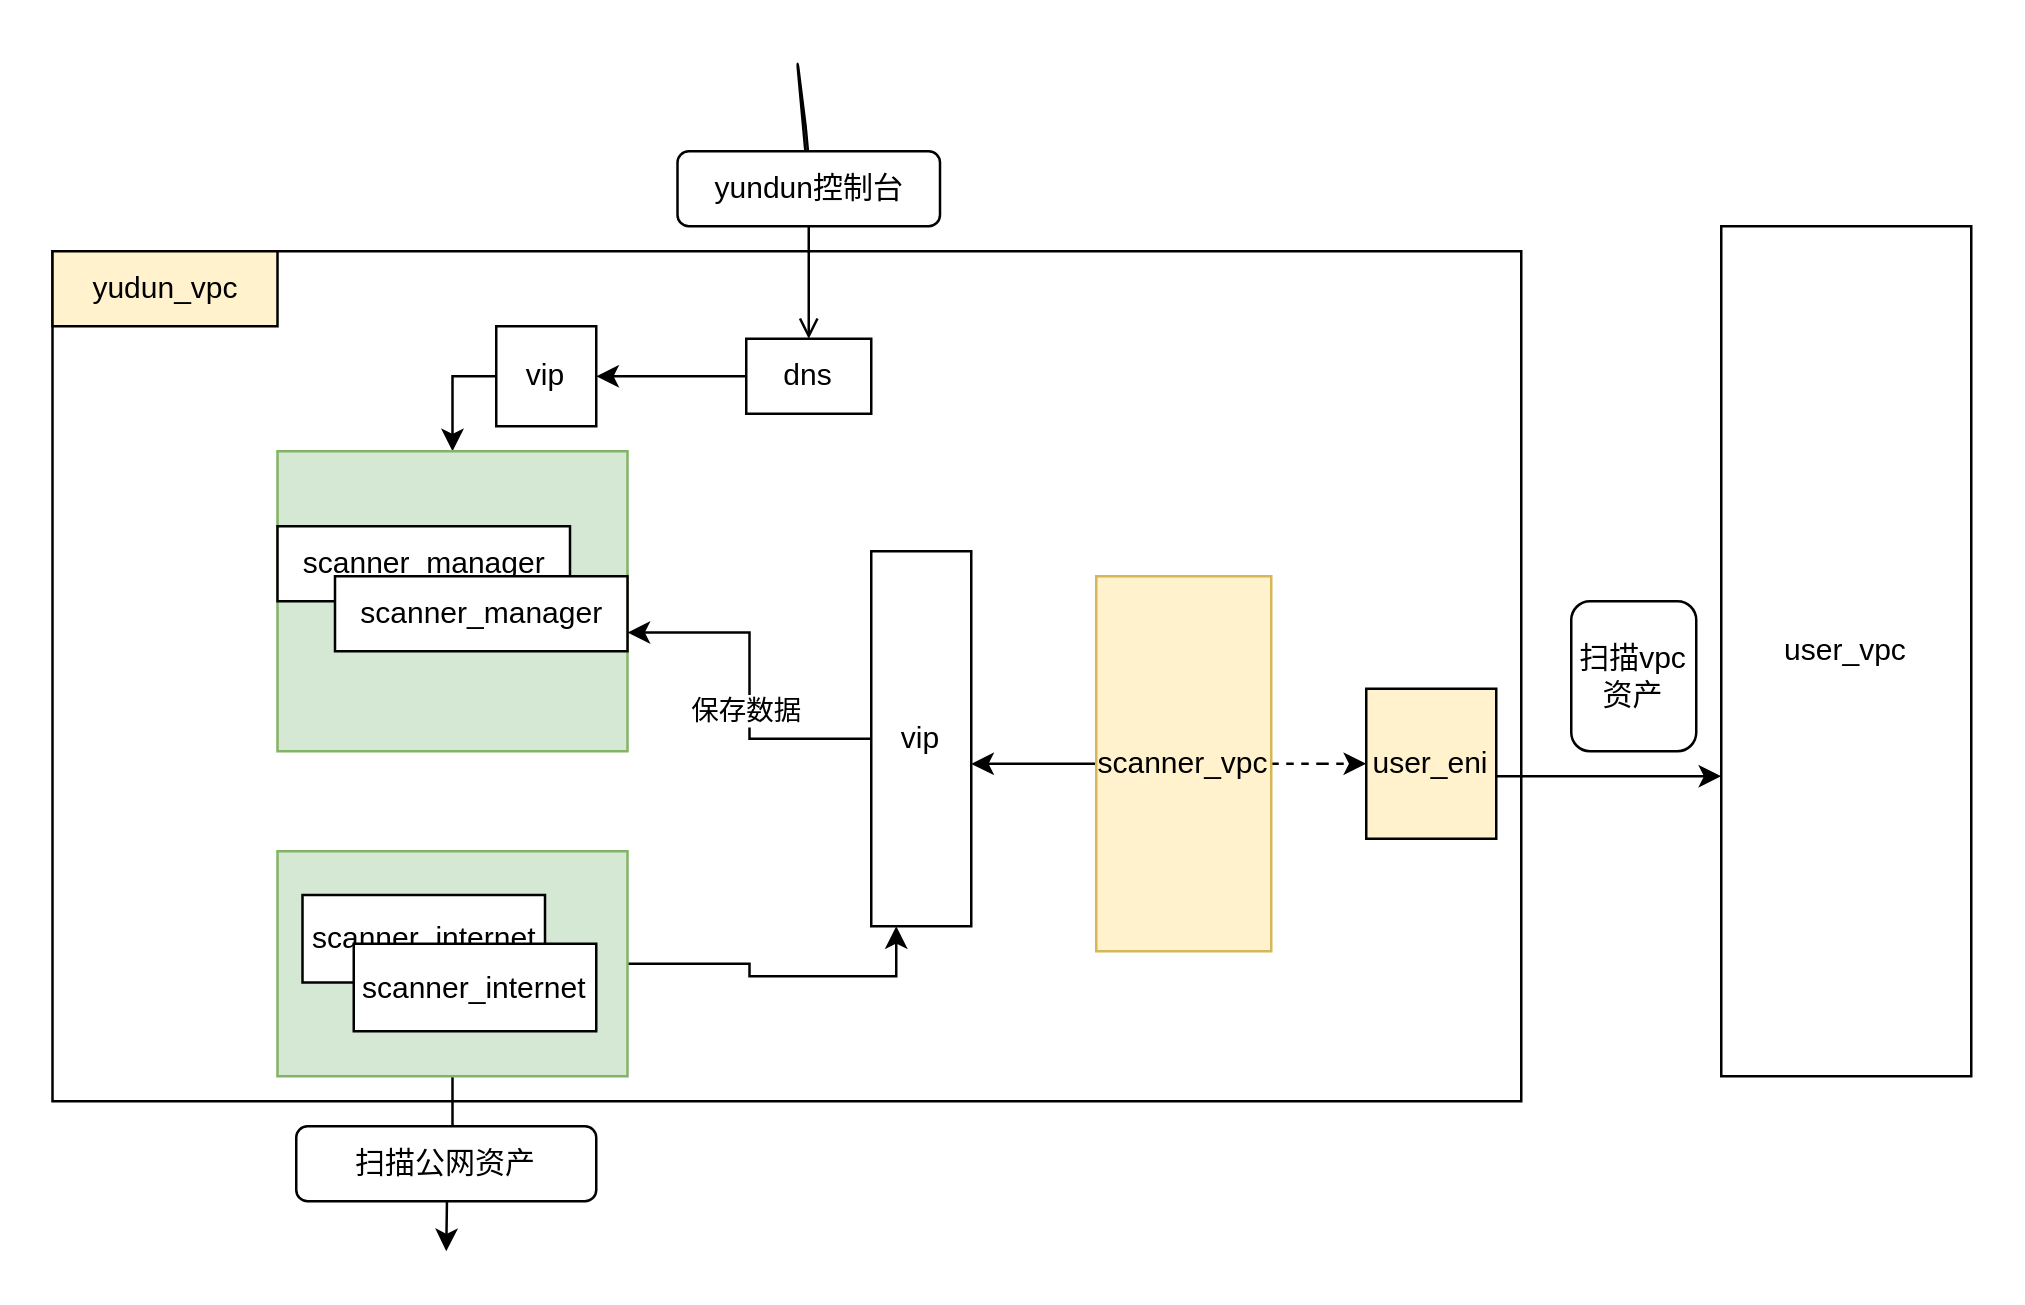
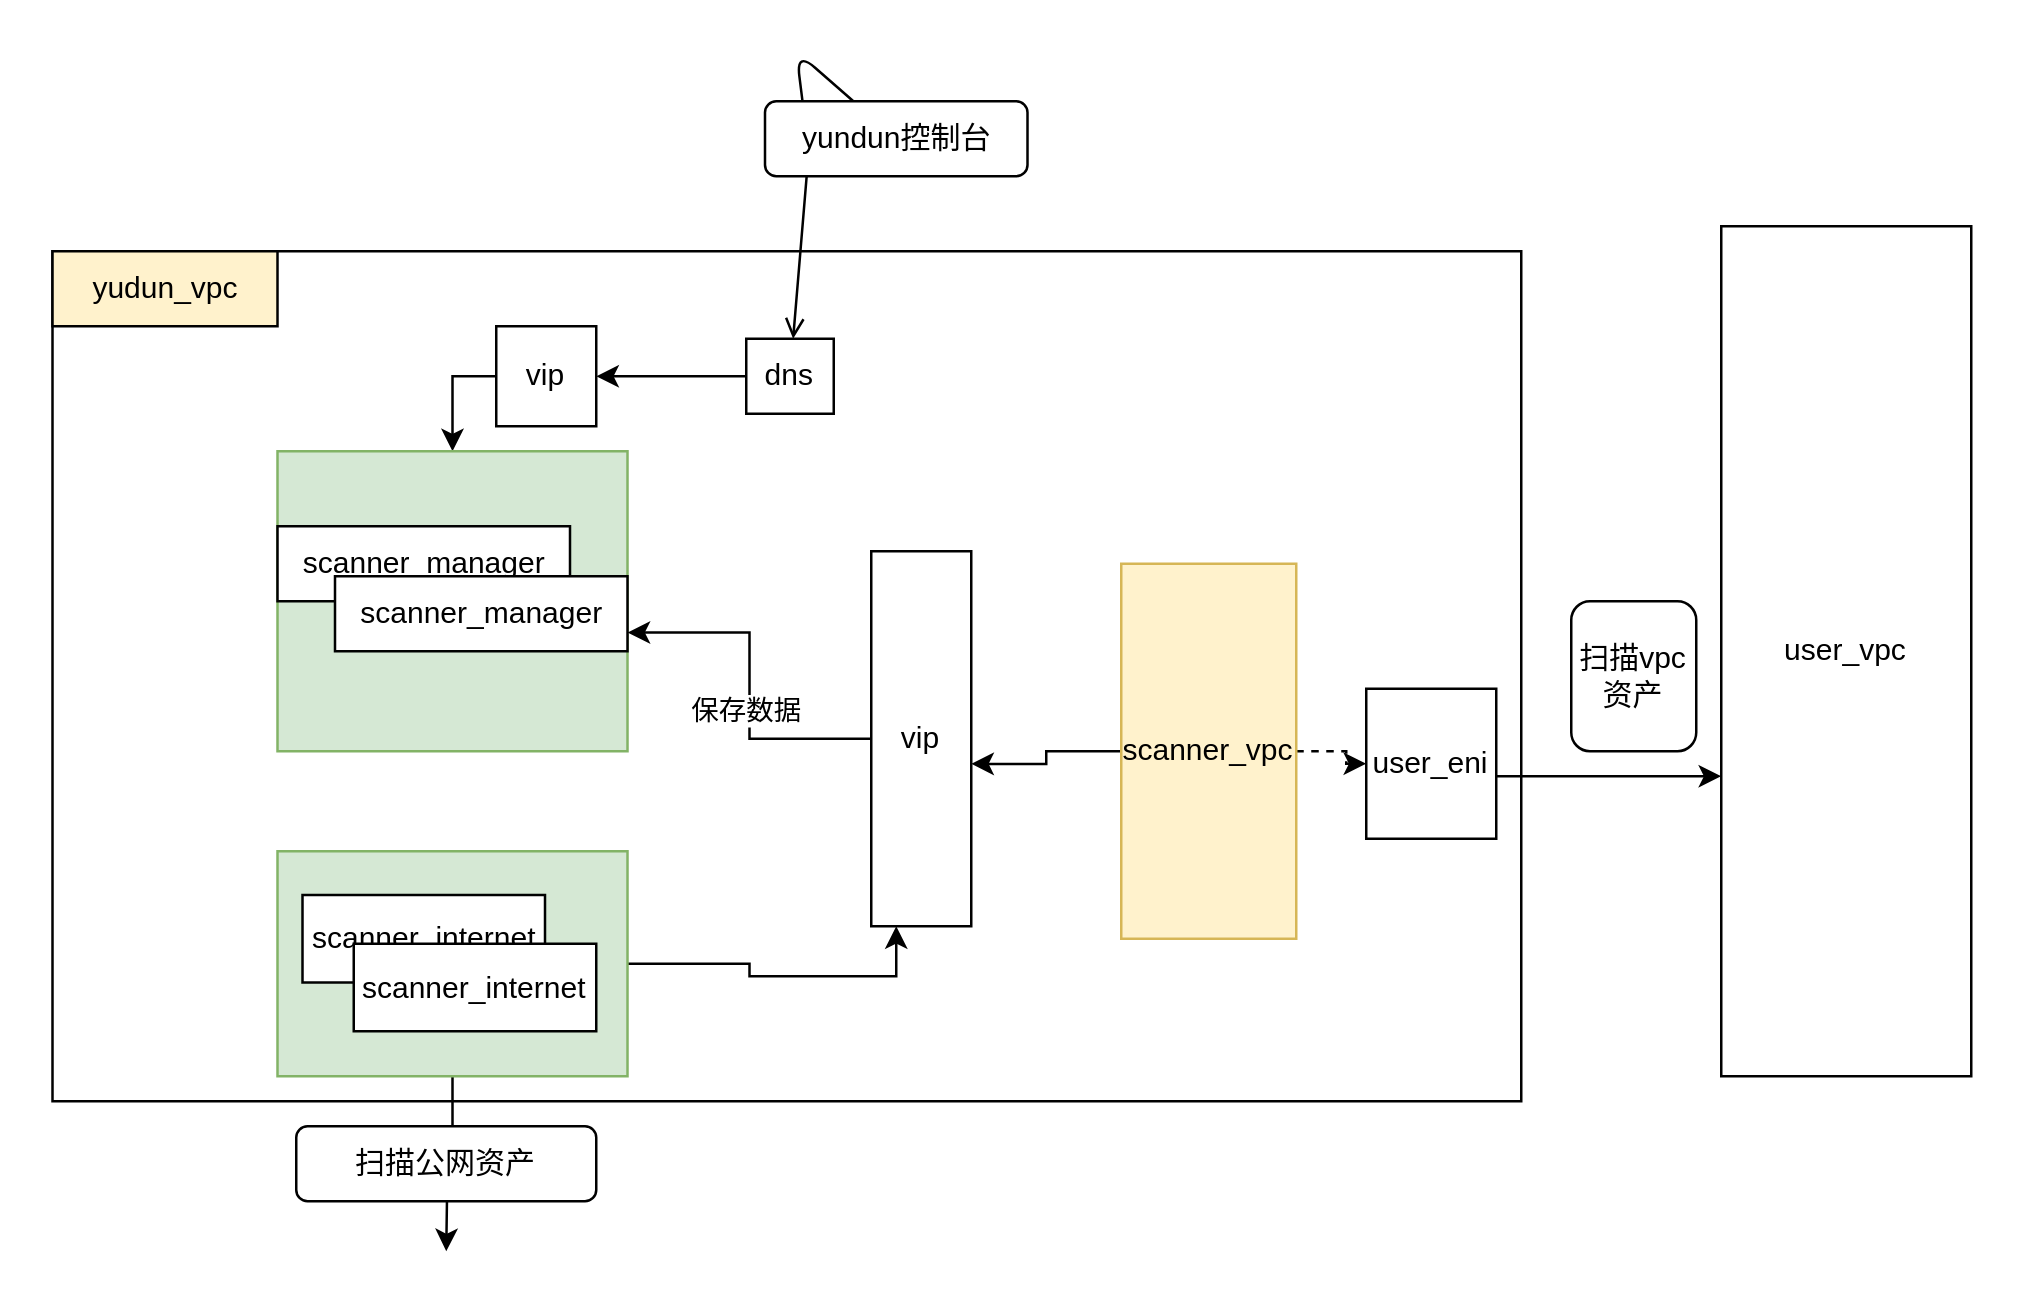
(809, 189) -> (896, 139)
(809, 376) -> (790, 376)
(1184, 764) -> (1209, 751)
(1431, 764) -> (1431, 764)
